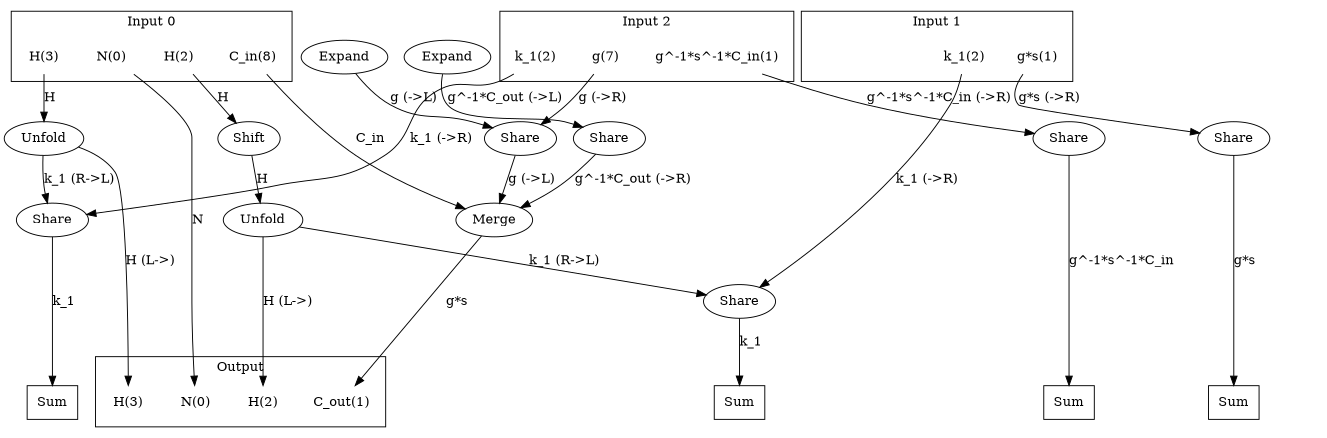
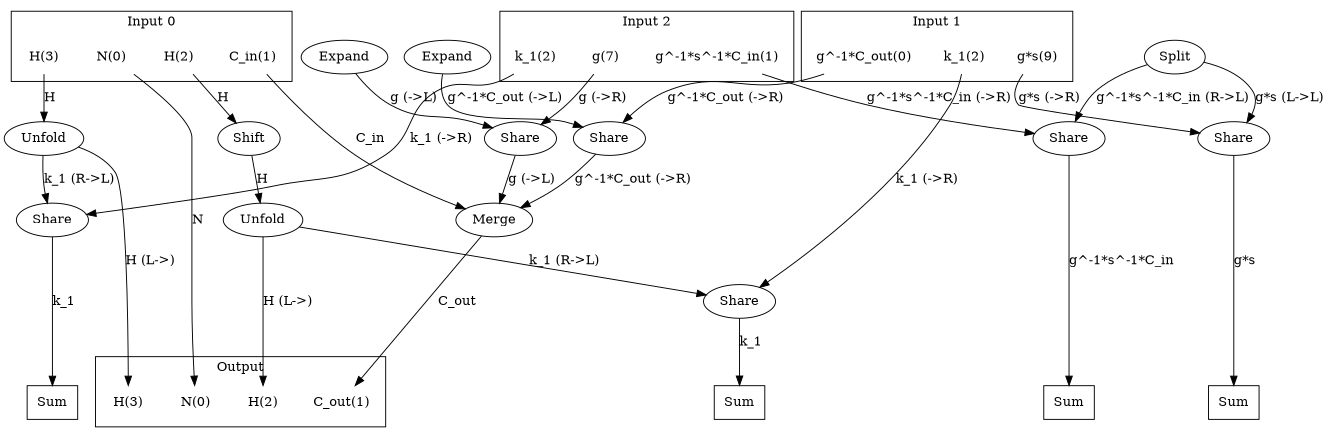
(253, 57) -> (253, 57)
none -> (864, 57)
(1037, 57) -> (1037, 57)
none -> (1175, 57)
(457, 301) -> (457, 301)
